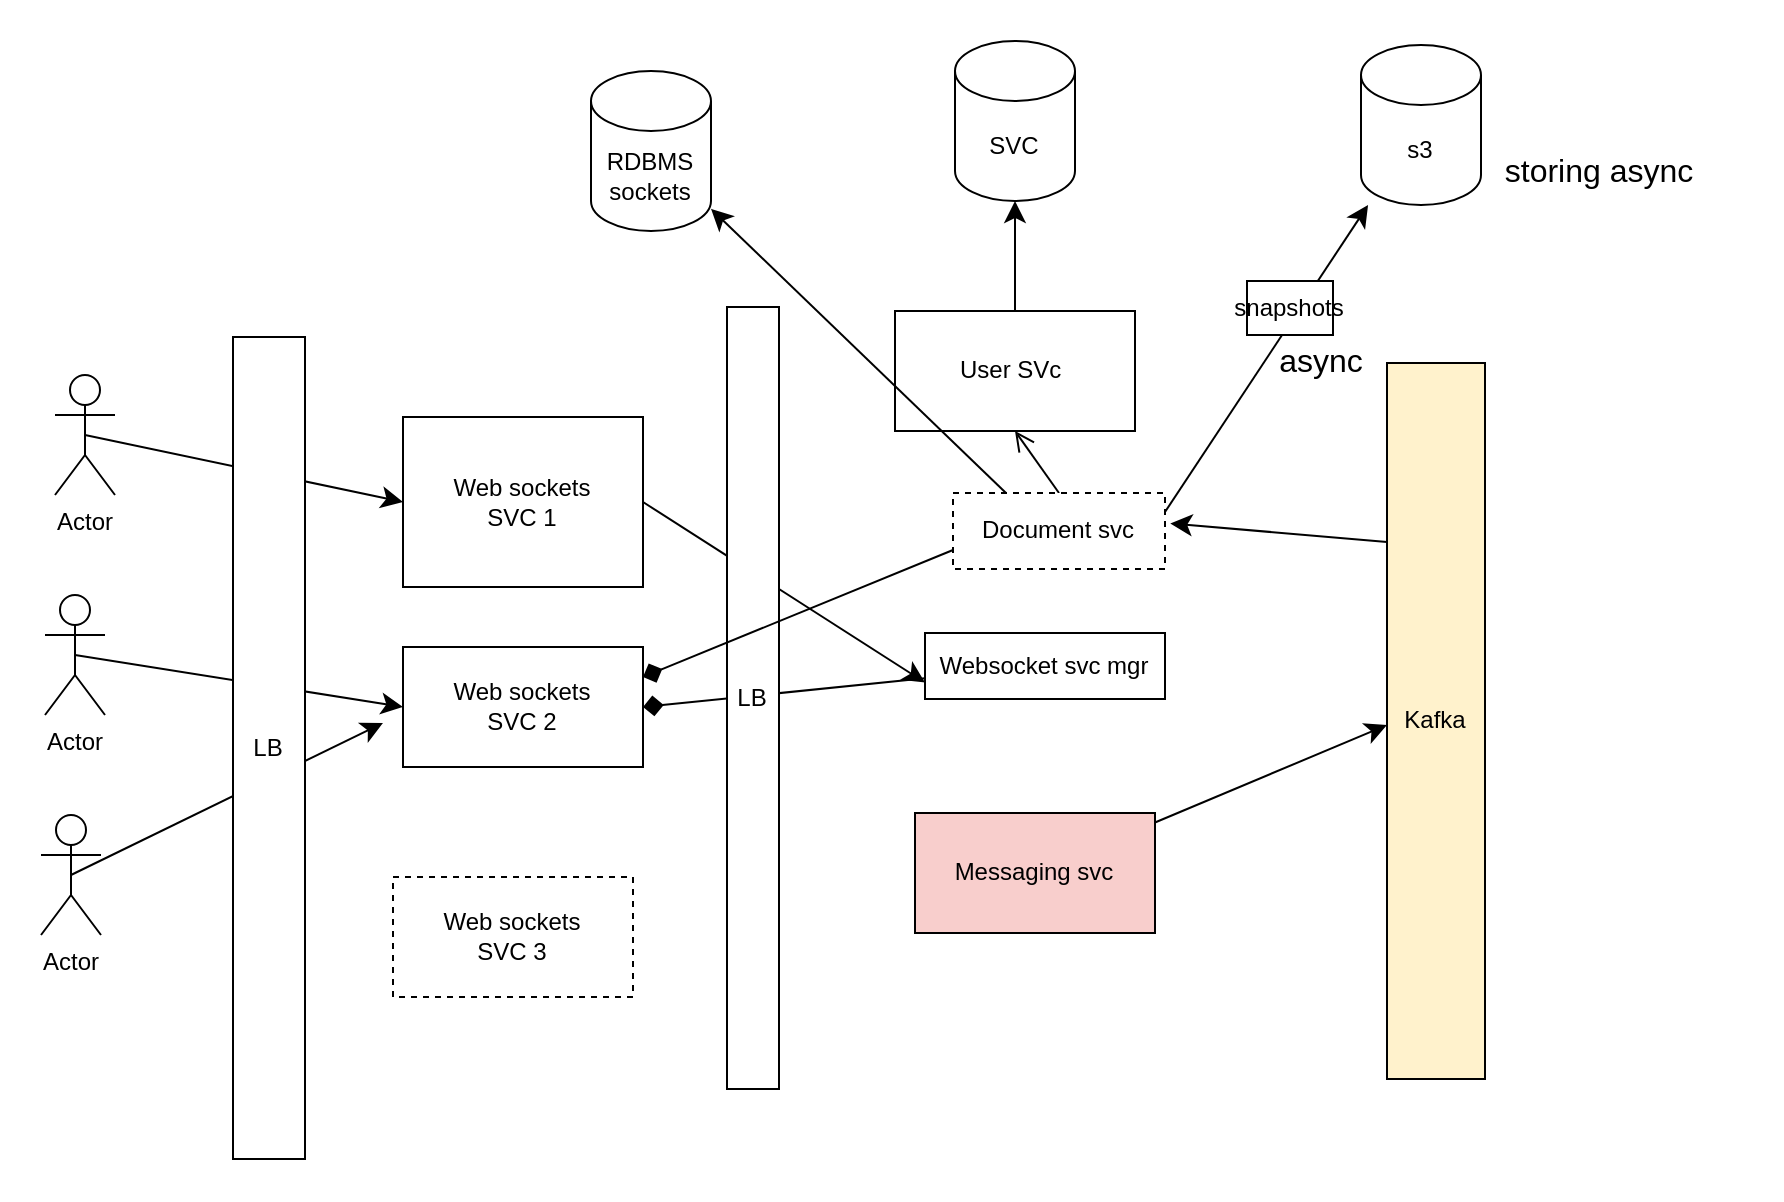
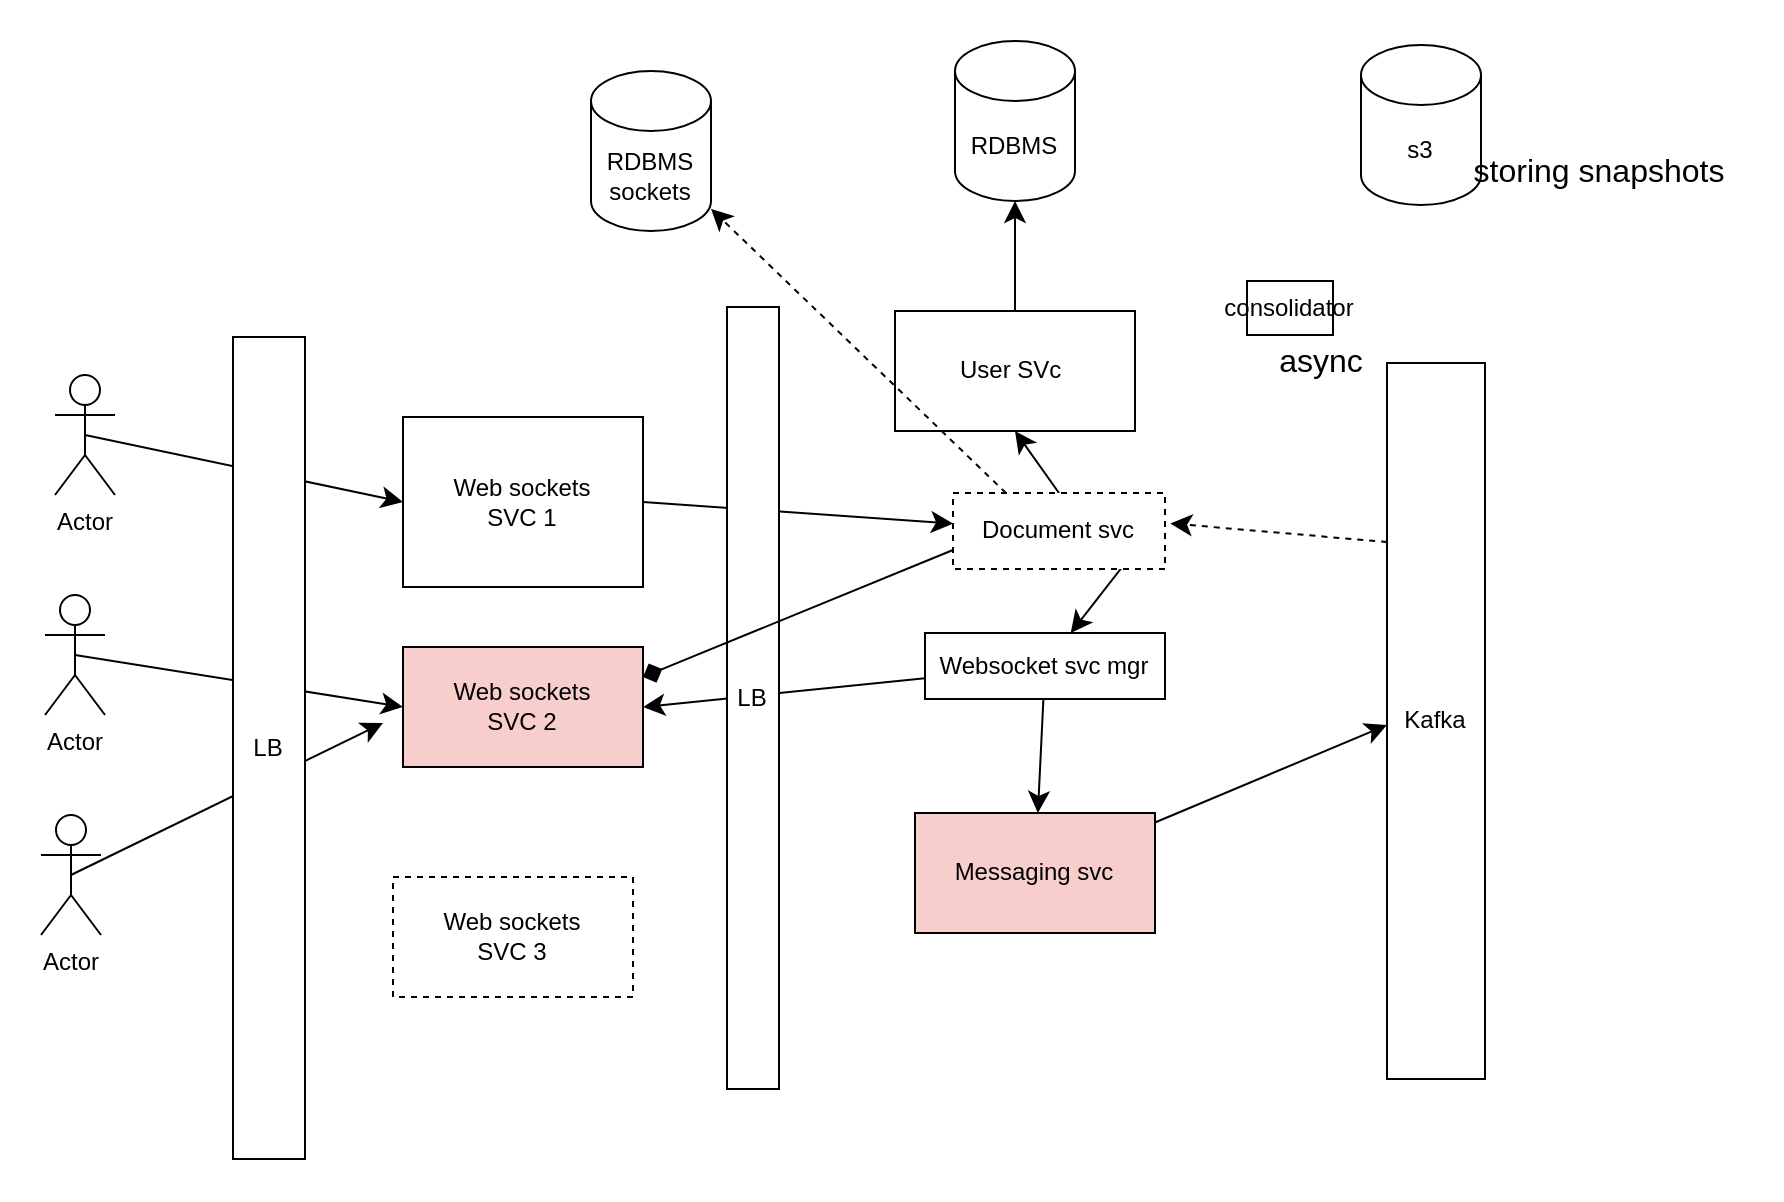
(1015, 147) -> (1015, 147)
(1600, 171) -> (1600, 171)
(1290, 309) -> (1290, 309)
(863, 355) -> (863, 355)
(1224, 422) -> (1101, 594)
(1022, 441) -> (1025, 445)
none -> (857, 517)
(1284, 533) -> (1284, 533)
(862, 642) -> none
(663, 705) -> (661, 705)
(523, 707) -> (523, 707)
(1436, 721) -> (1436, 721)
none -> (1041, 749)
